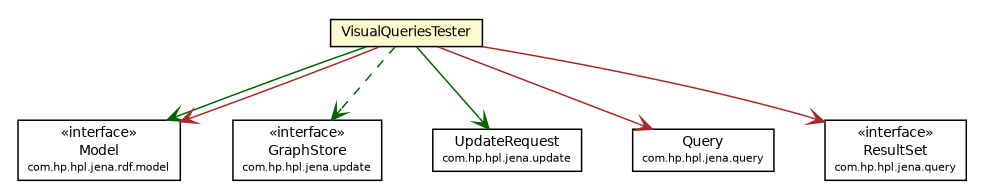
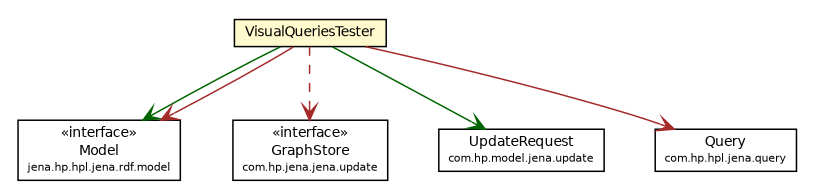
(368, 78) -> (310, 76)
(896, 150) -> none
(507, 159) -> (521, 159)
(99, 168) -> (99, 168)
(307, 168) -> (310, 168)
